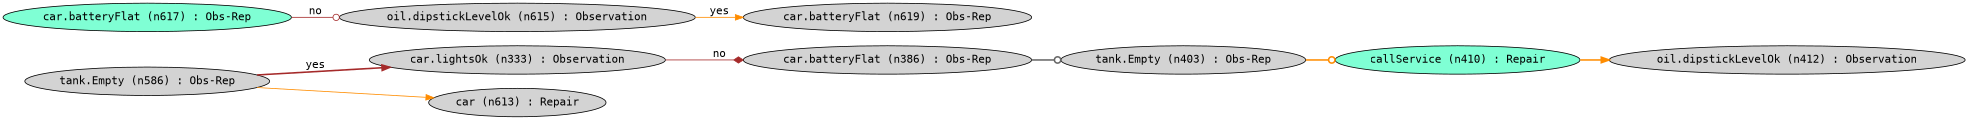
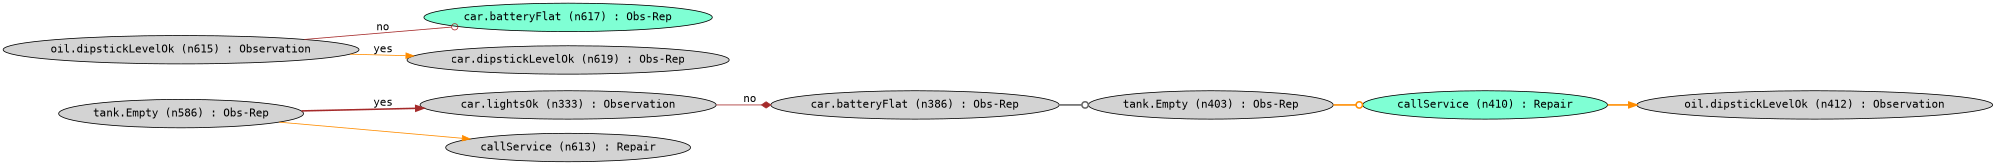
(312, 17) -> (378, 33)
(888, 17) -> (568, 60)
(517, 103) -> (568, 148)
